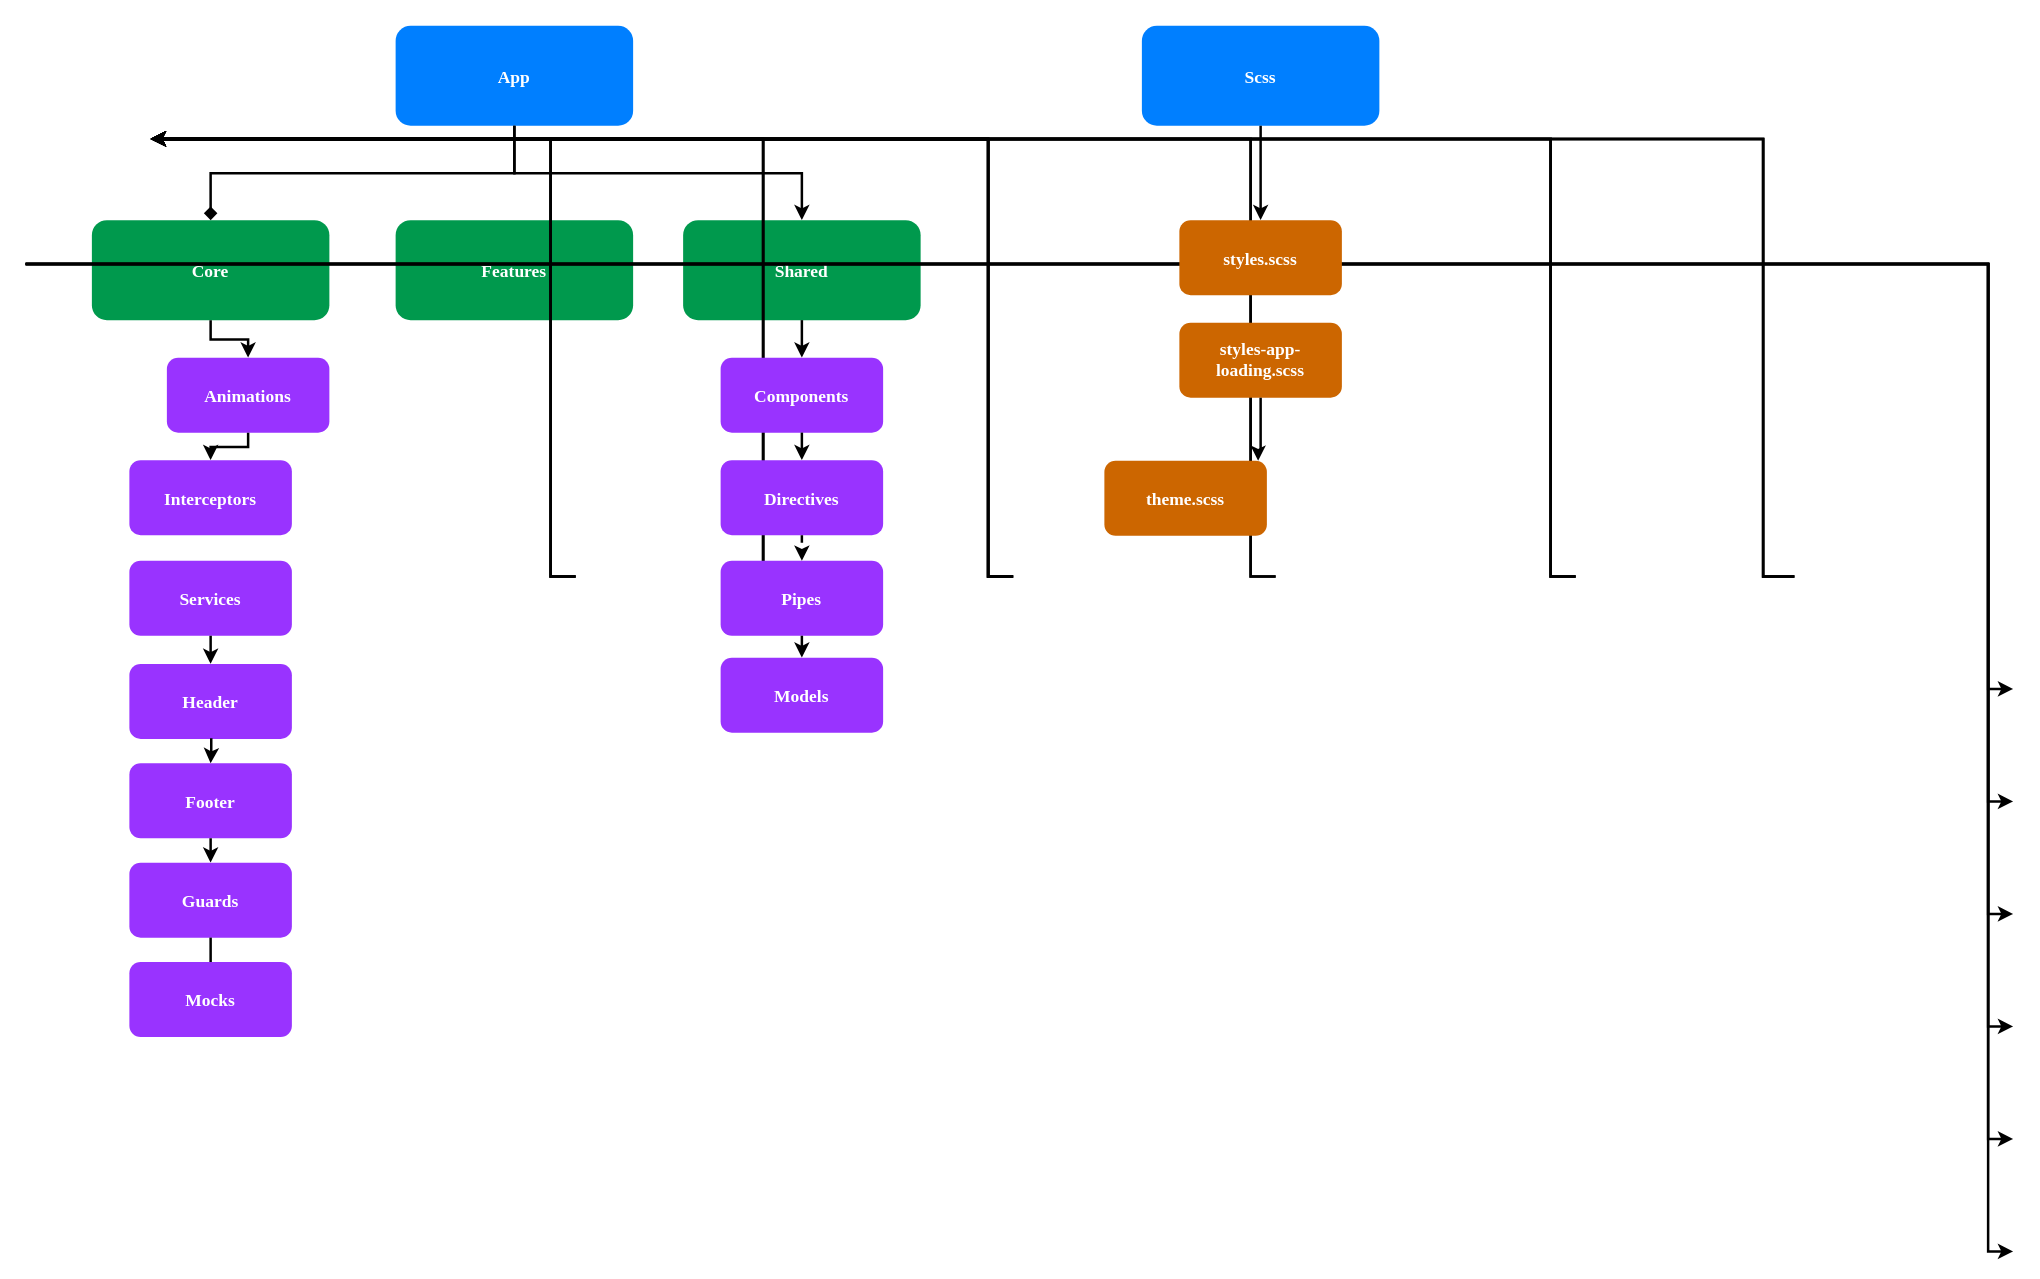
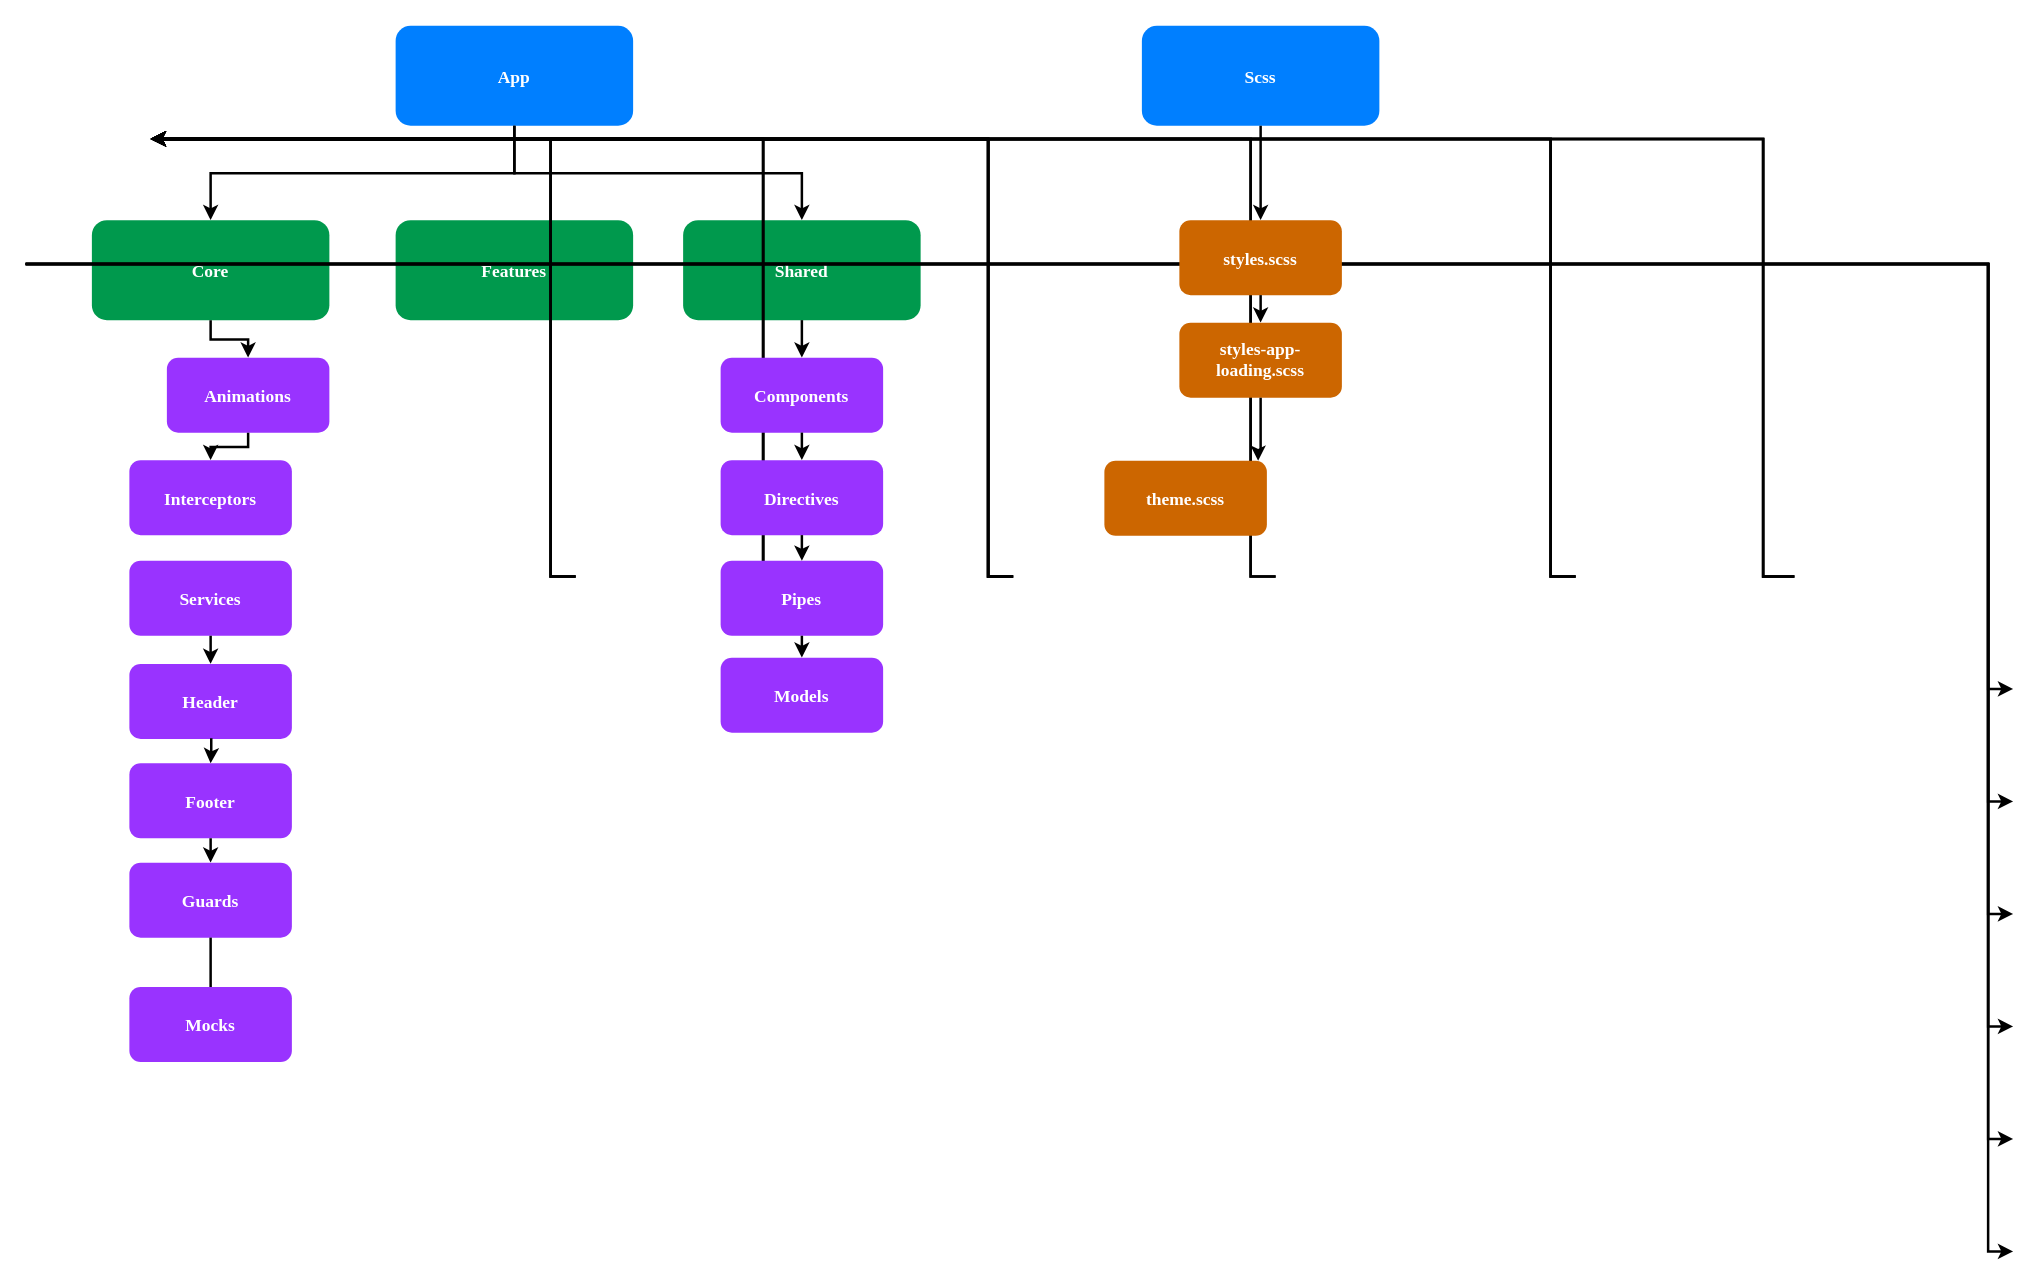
(211, 206) -> (211, 207)
none -> (1261, 303)
(802, 545) -> (802, 545)
(211, 999) -> (211, 1024)
